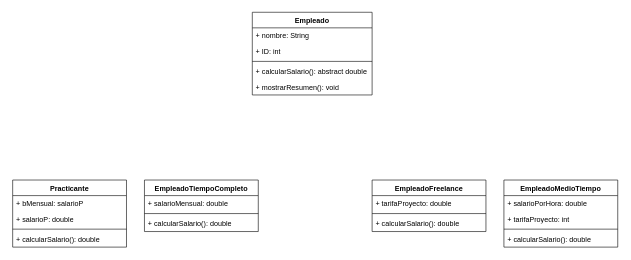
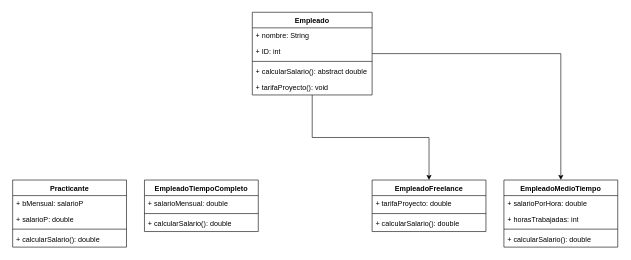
none -> (468, 54)
(301, 88) -> (300, 88)
none -> (369, 138)
(546, 220) -> (549, 220)
